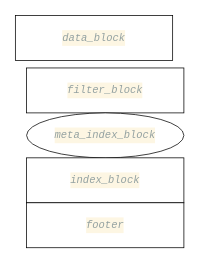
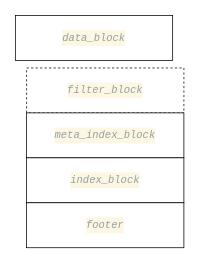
(105, 90) -> (105, 90)
(105, 135) -> (105, 135)
